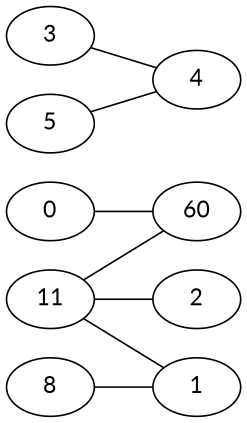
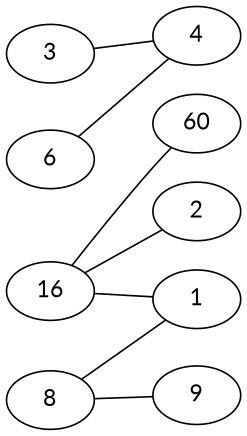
(50, 124) -> (50, 159)
(50, 211) -> none
(50, 299) -> (50, 291)
none -> (197, 395)
